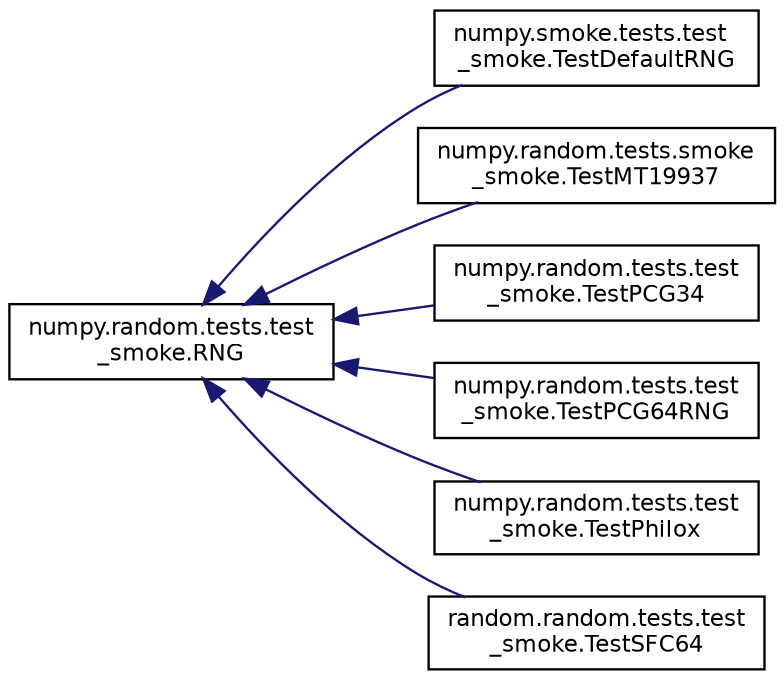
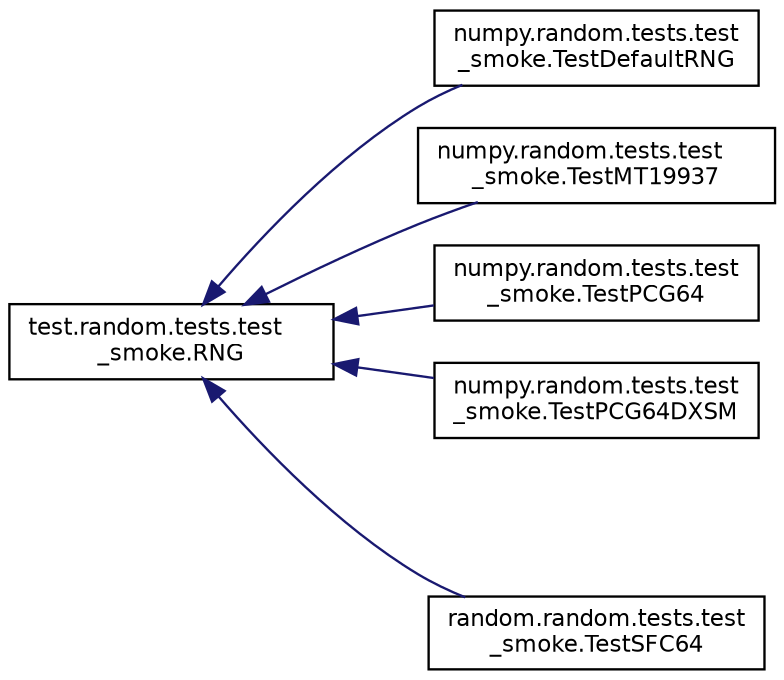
(597, 48) -> (597, 48)
(597, 166) -> (597, 166)
(597, 283) -> (597, 283)
(171, 342) -> (171, 342)
(597, 400) -> (597, 400)
(597, 518) -> none
